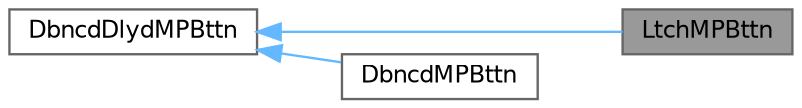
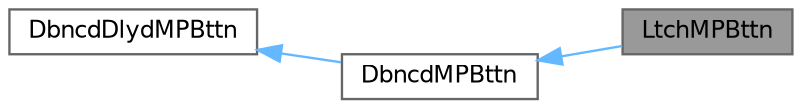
(452, 32) -> (592, 51)
